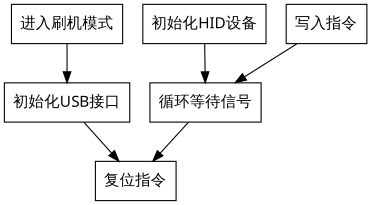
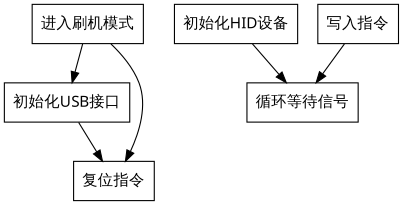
(174, 138) -> (142, 94)
